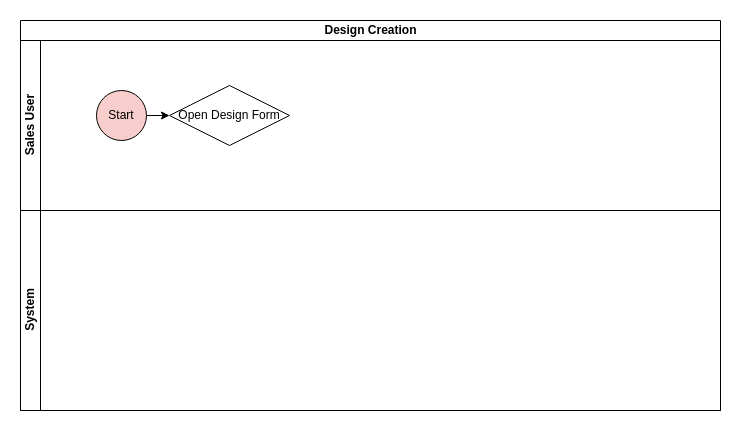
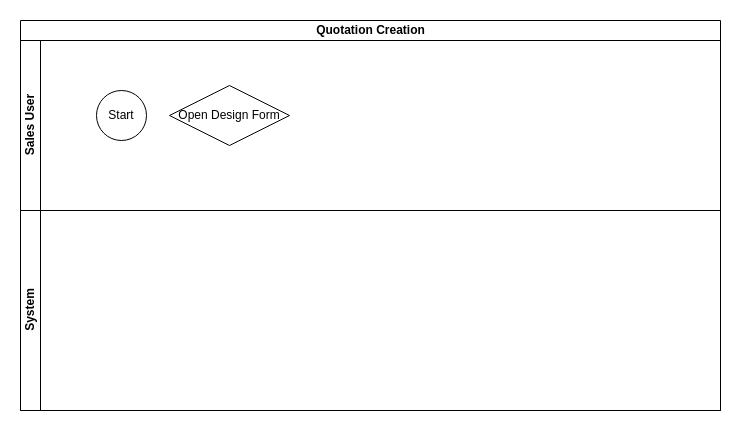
(371, 31) -> (371, 31)
(122, 116) -> (122, 116)
(155, 116) -> none
